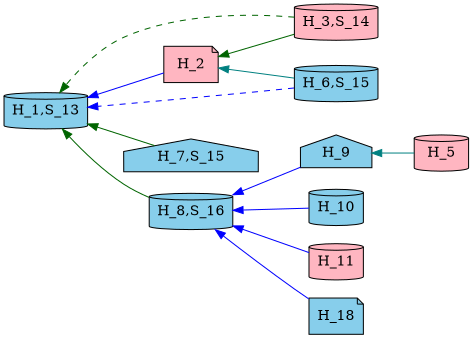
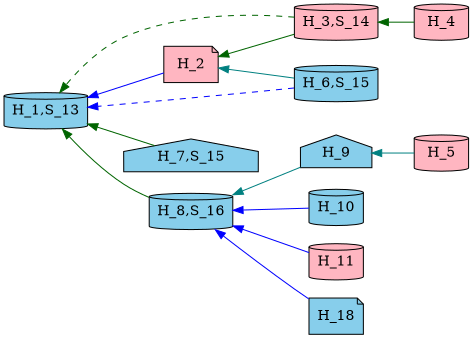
none -> (441, 22)
(271, 179) -> (271, 179)
